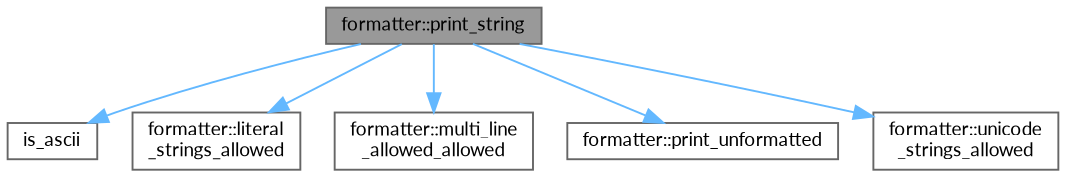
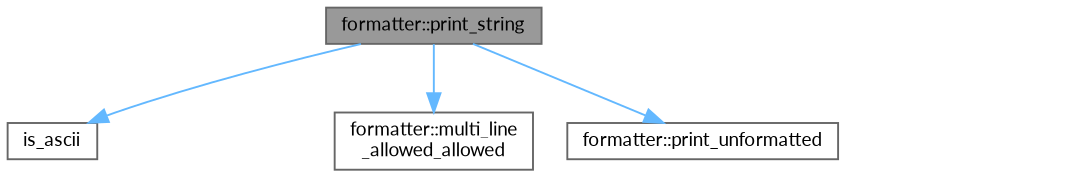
(216, 141) -> none
(966, 141) -> none
